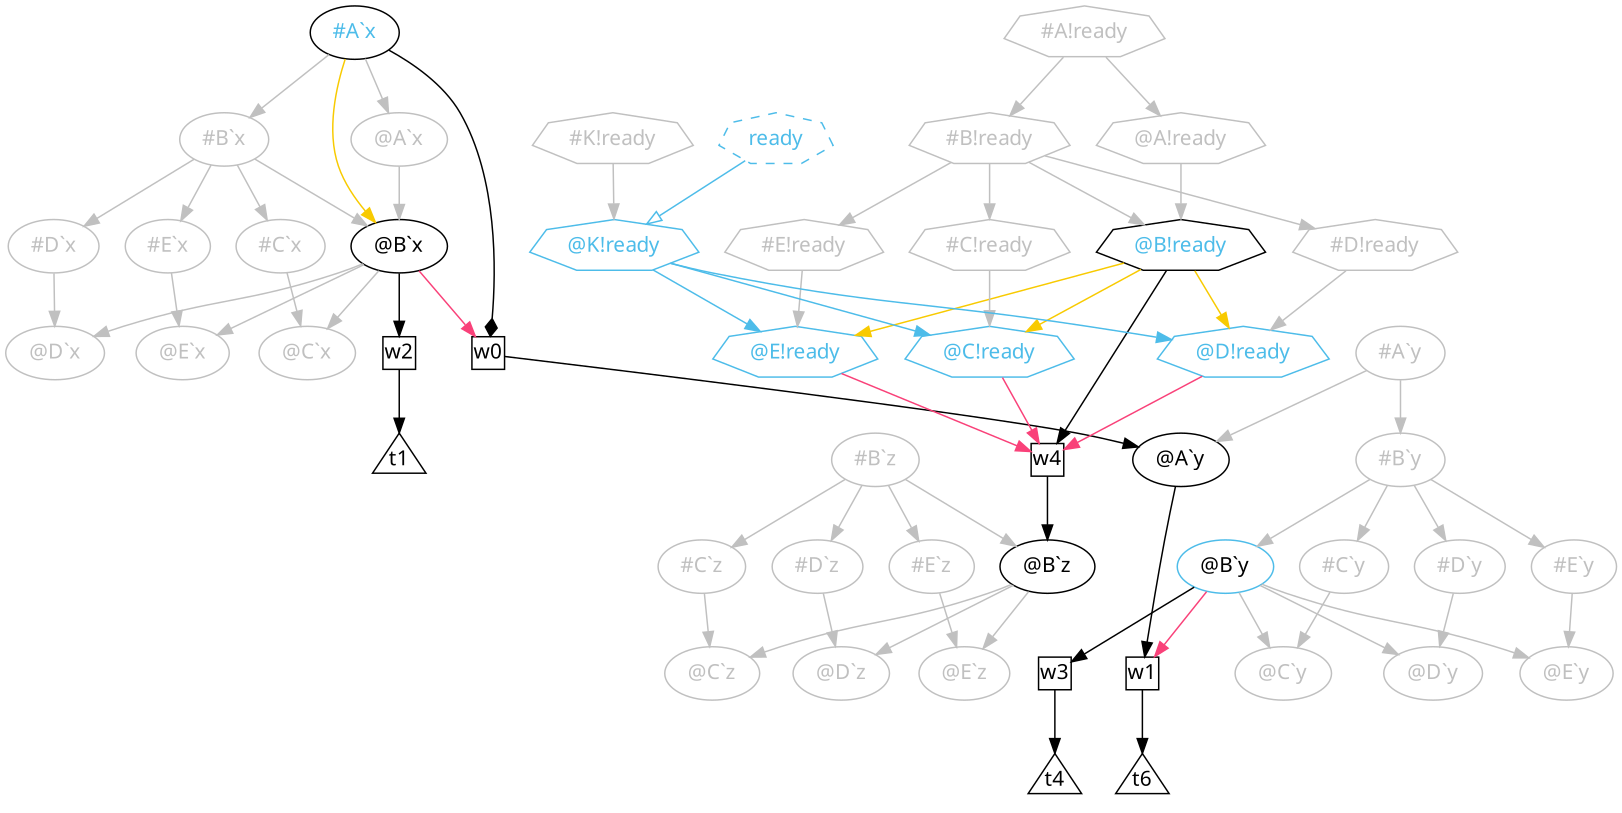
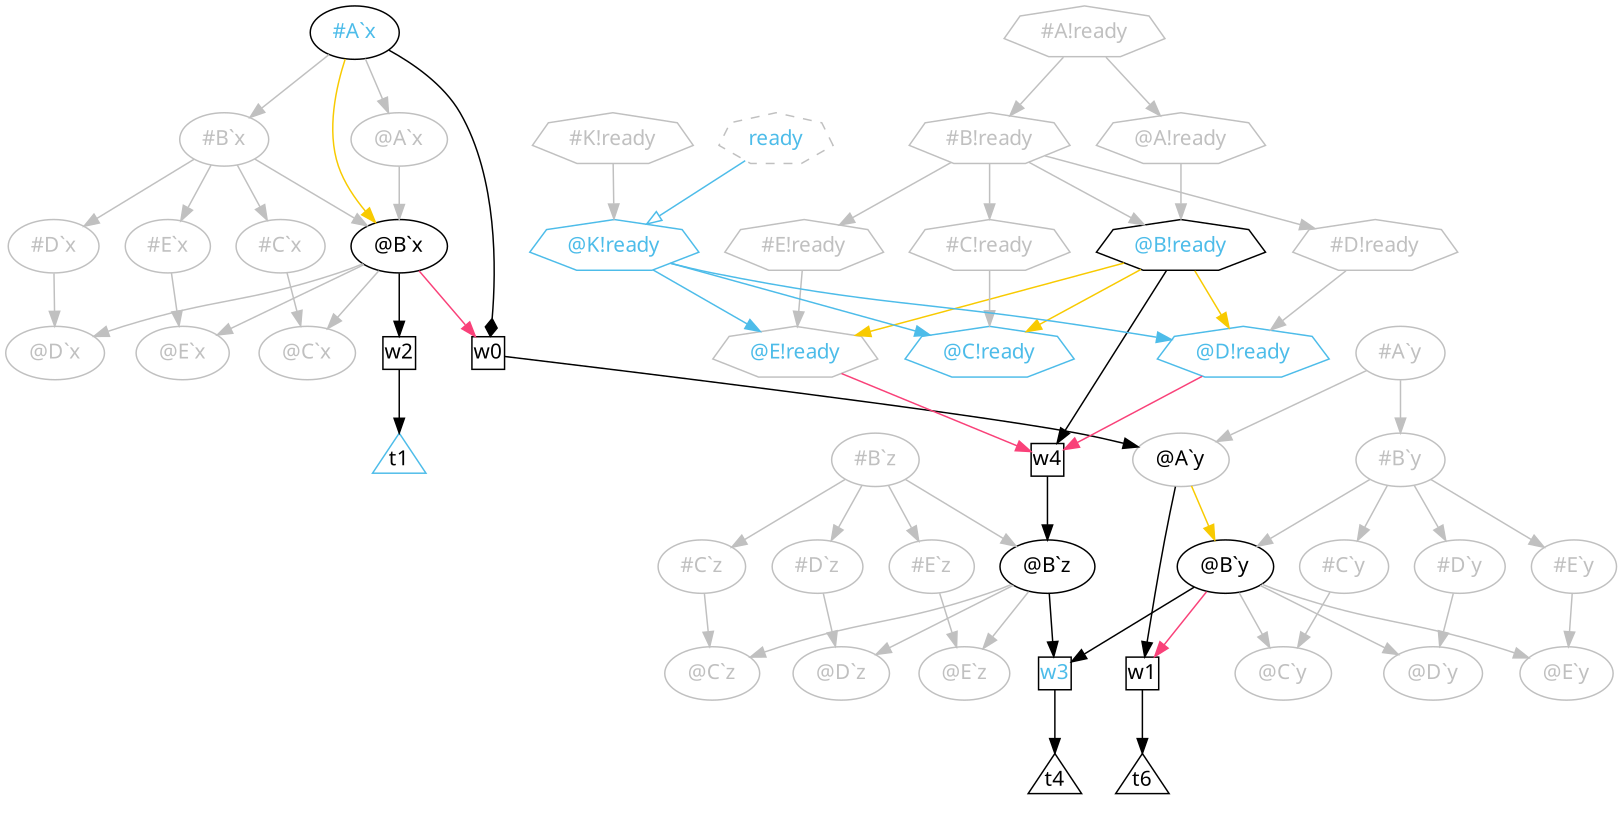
(776, 139) -> (776, 139)
(795, 353) -> (795, 353)
(1017, 404) -> none
(399, 460) -> (399, 460)
(1181, 460) -> (1181, 460)
none -> (1200, 506)
(1225, 567) -> (1225, 567)
none -> (1051, 618)
(1055, 673) -> (1055, 673)
